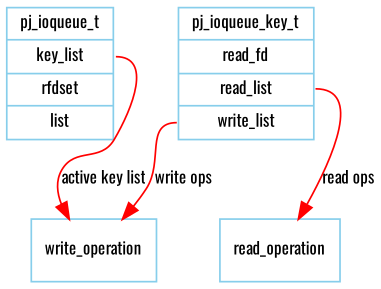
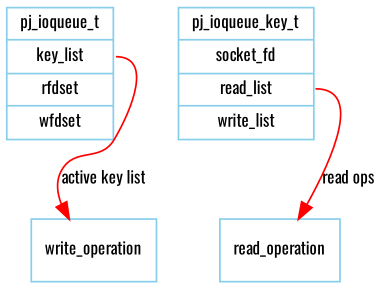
(246, 56) -> (246, 56)
(60, 122) -> (60, 122)
(155, 161) -> none
